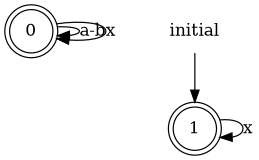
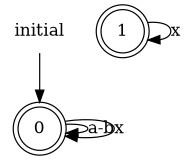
(195, 72) -> (40, 72)
